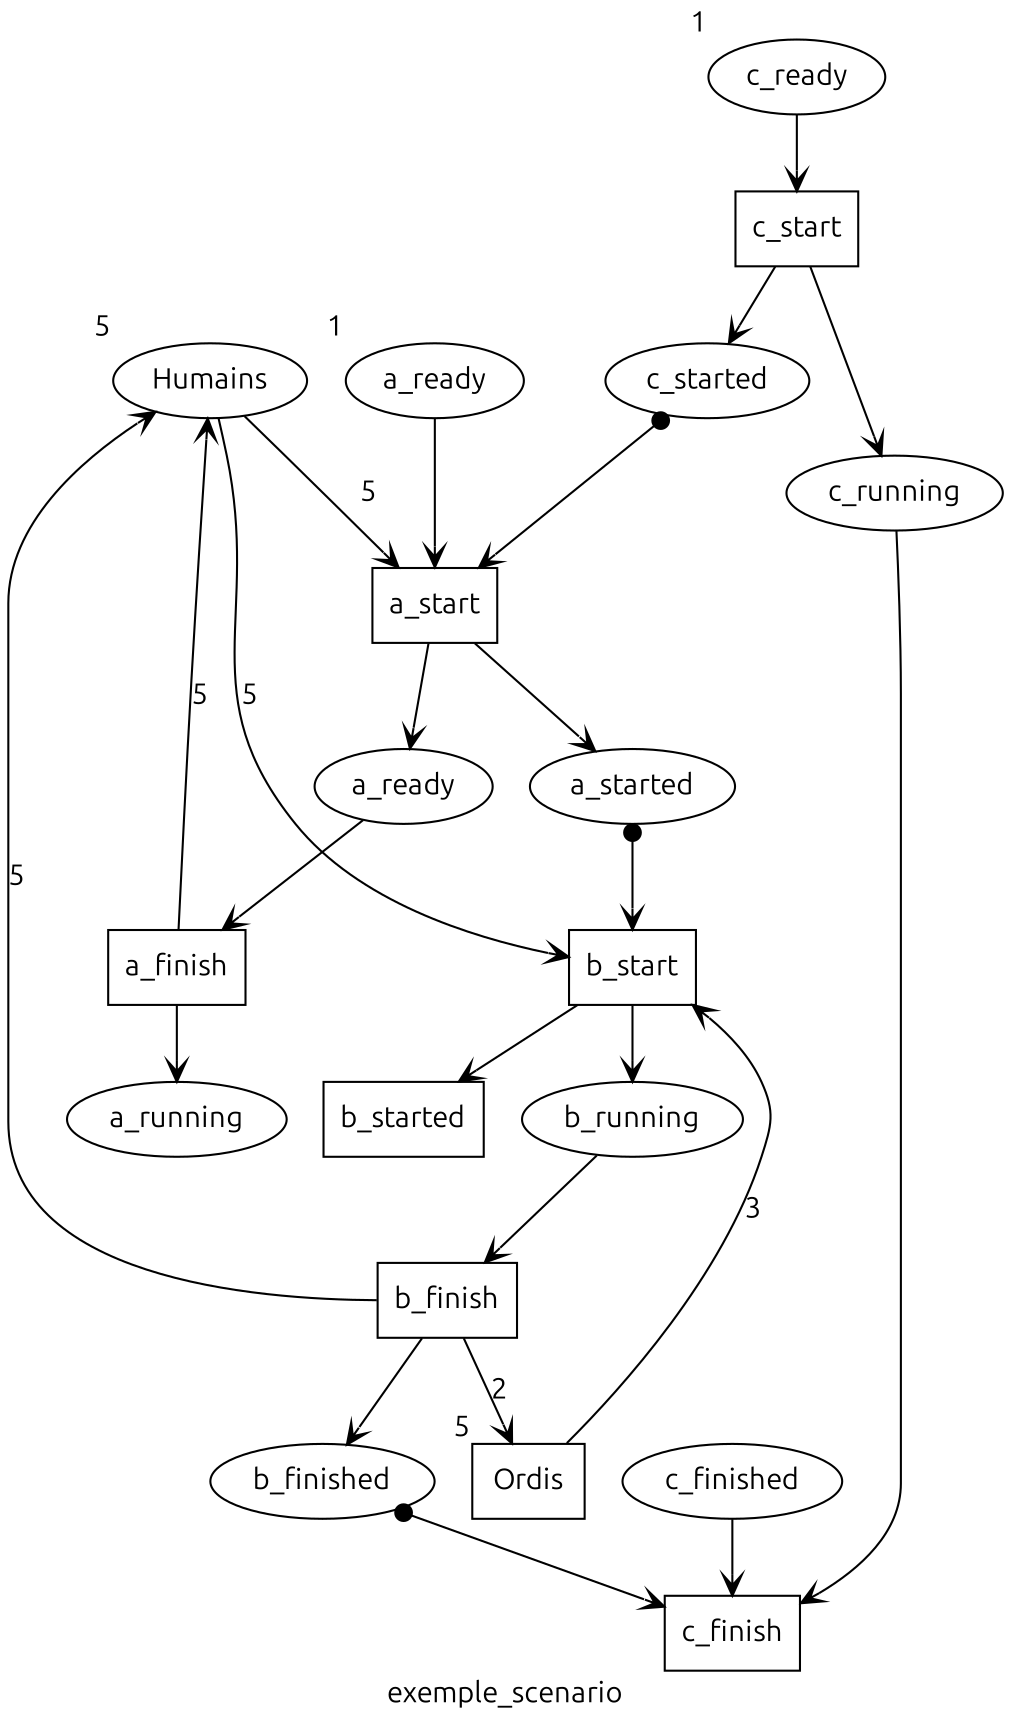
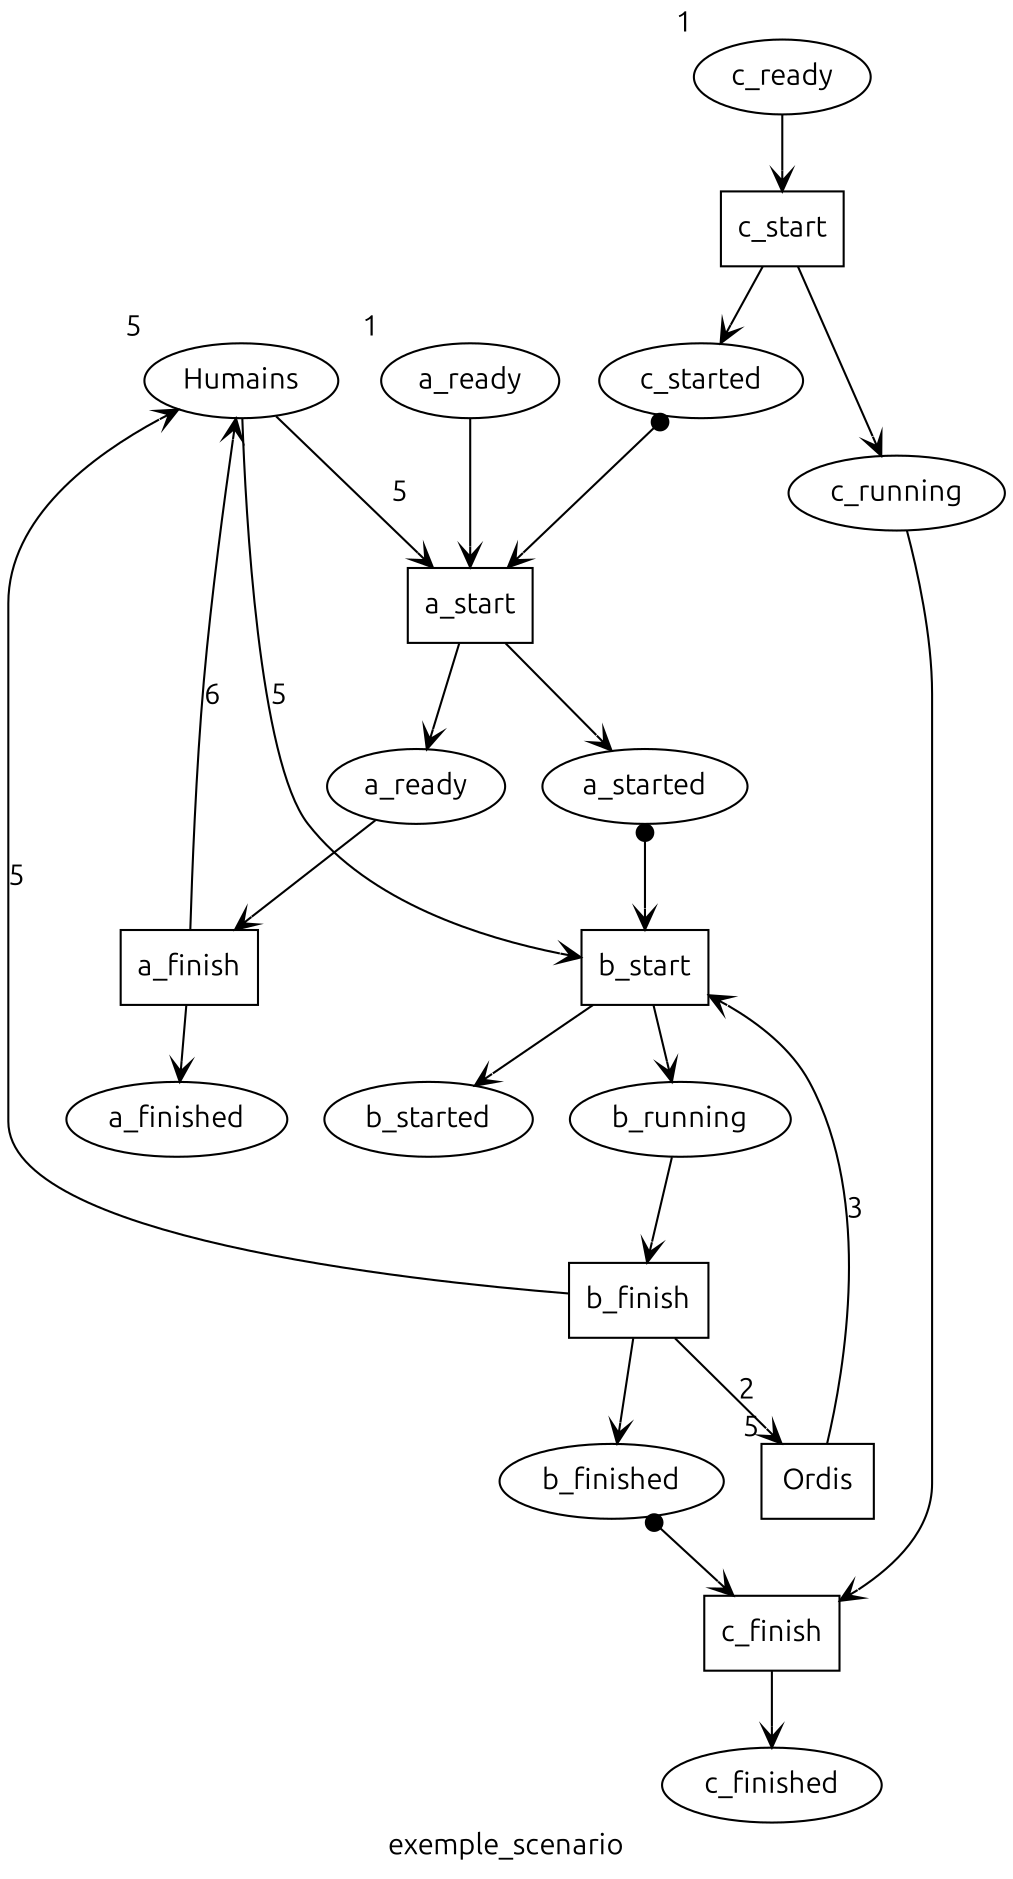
(201, 696) -> (213, 696)
(177, 1119) -> (177, 1119)
(404, 1119) -> (429, 1119)
(732, 1547) -> (772, 1699)
